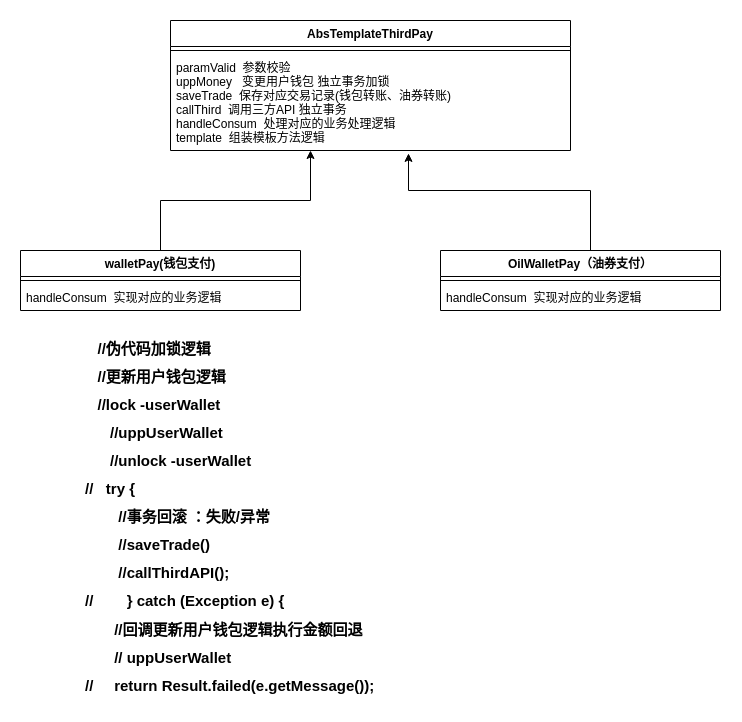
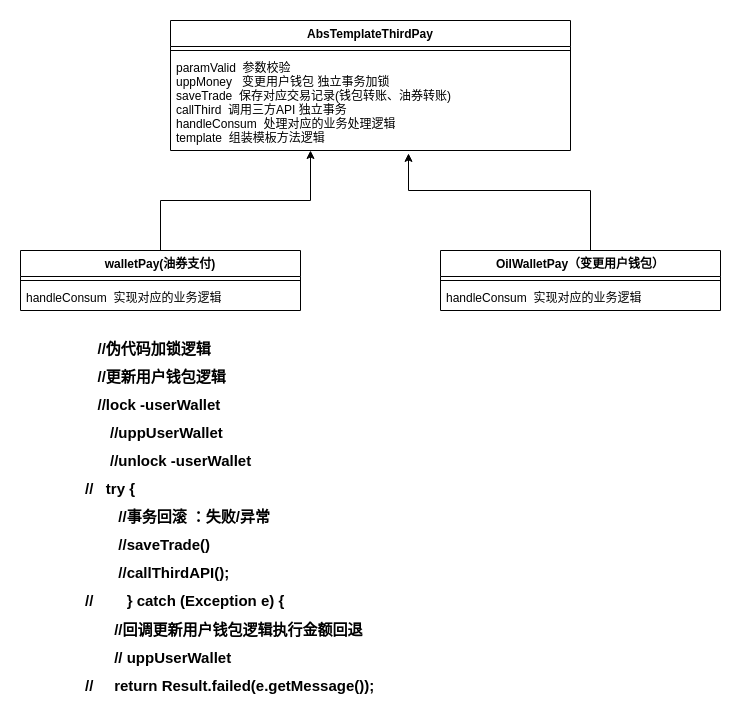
(160, 264) -> (160, 264)
(580, 264) -> (580, 264)
